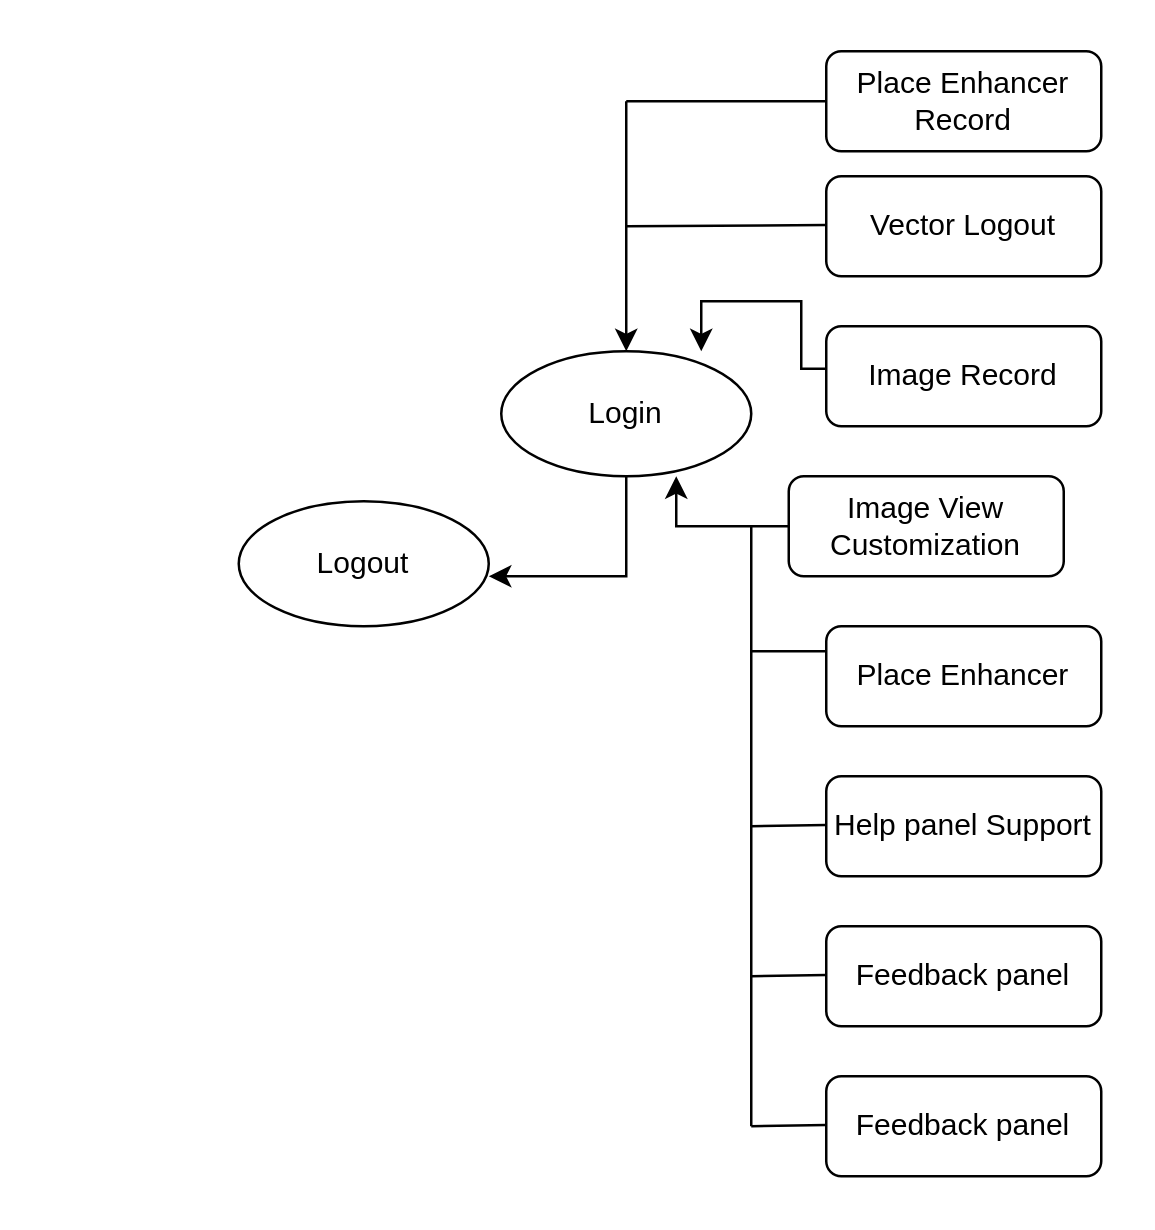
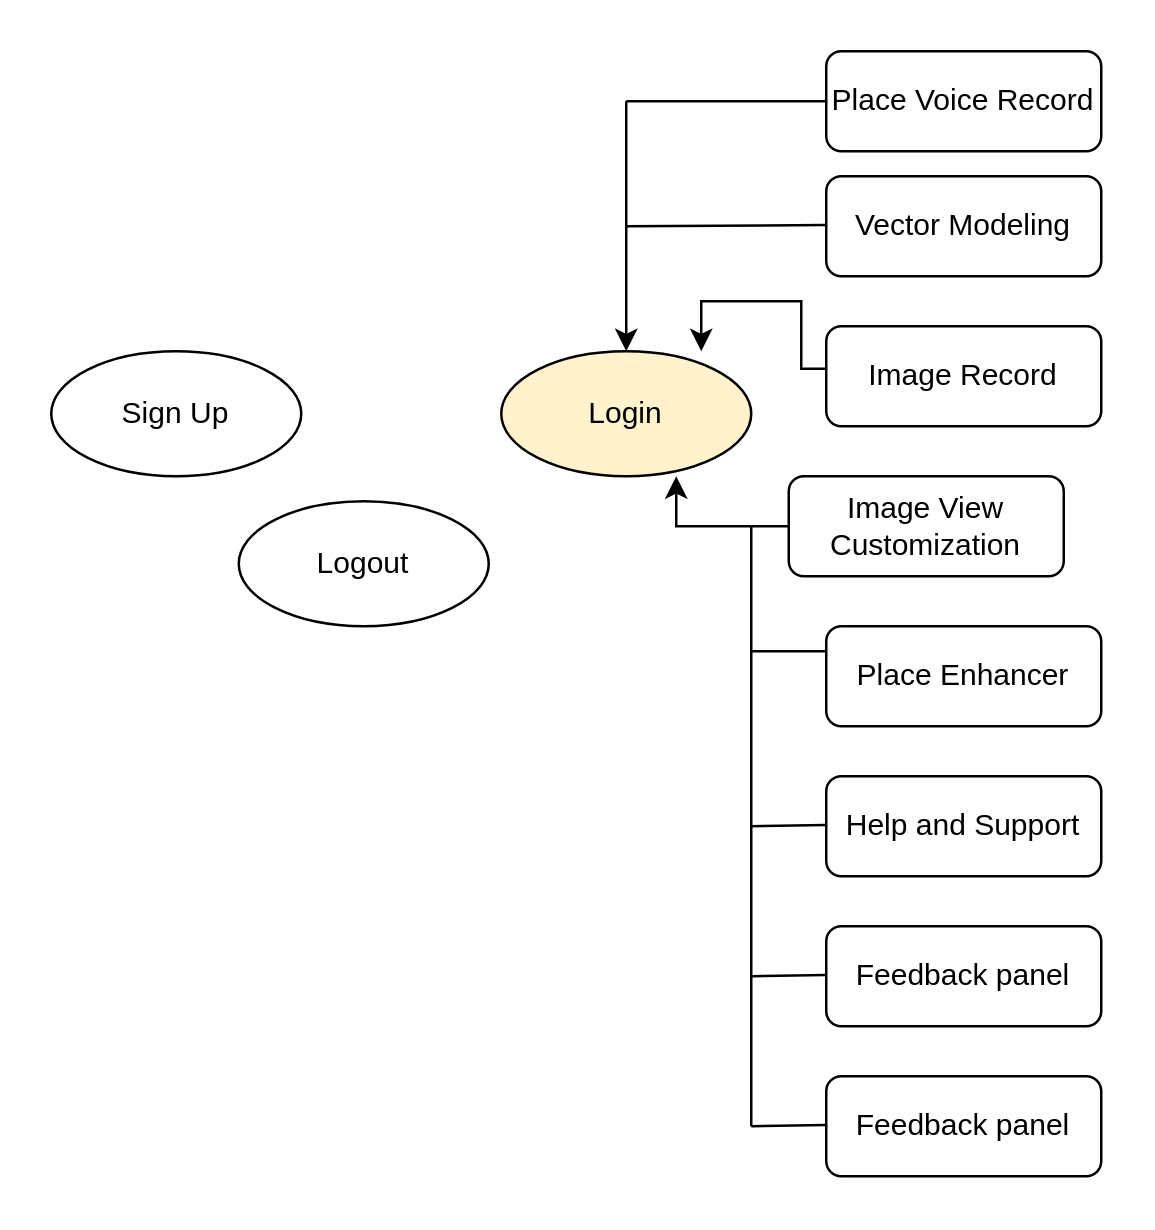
(964, 101) -> (964, 101)
(964, 226) -> (964, 226)
none -> (176, 414)
(626, 414) -> (626, 414)
(616, 576) -> none
(964, 826) -> (964, 826)
